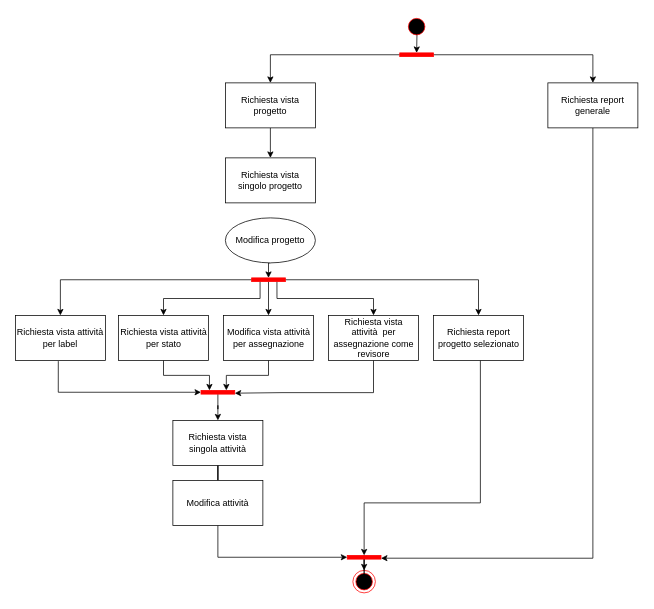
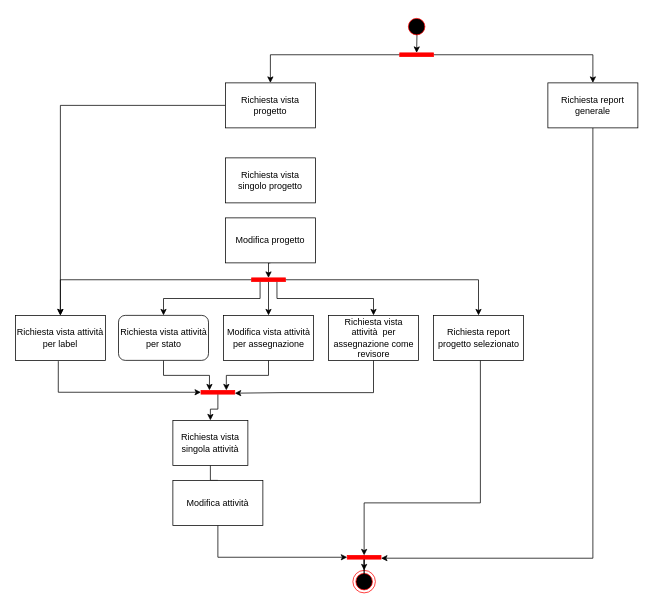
(270, 140) -> (60, 108)
(270, 240) -> (270, 240)
(164, 338) -> (164, 338)
(218, 443) -> (210, 443)
